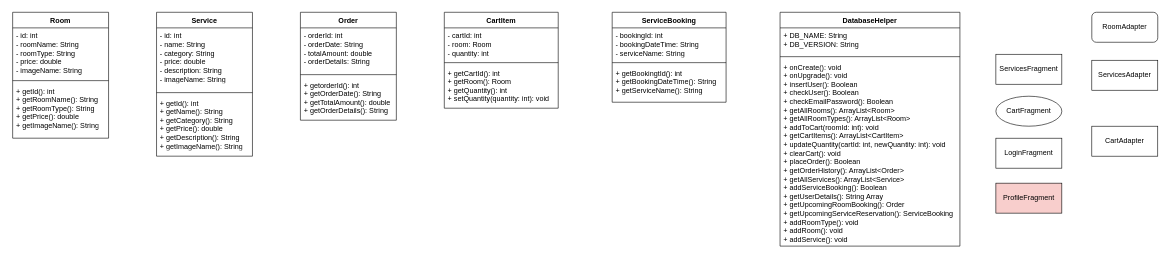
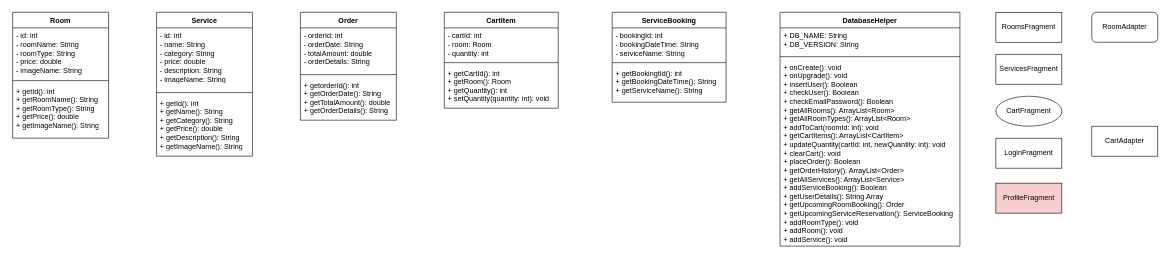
none -> (1029, 27)
(1125, 75) -> none
